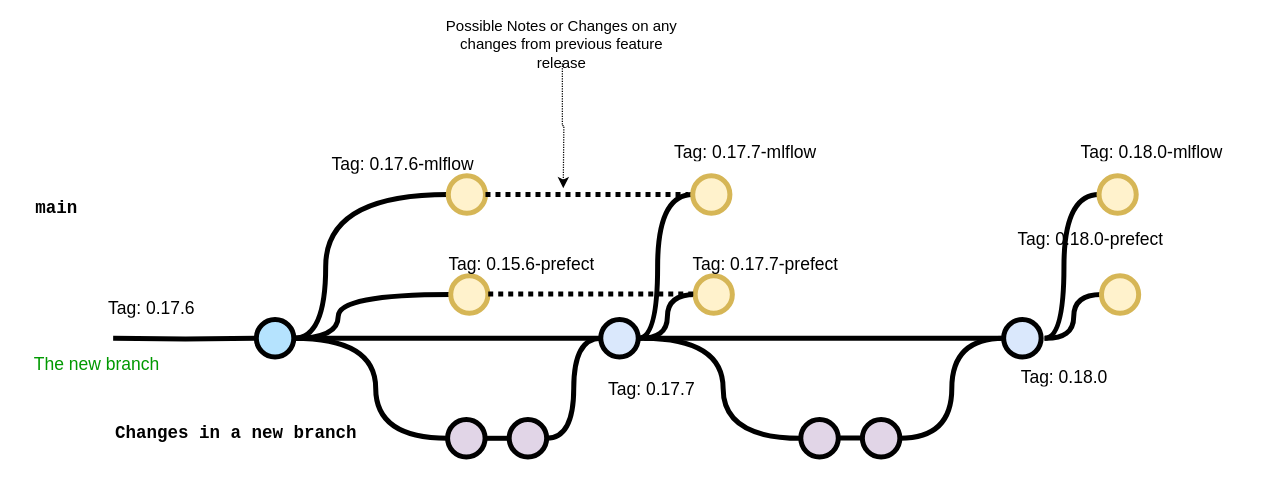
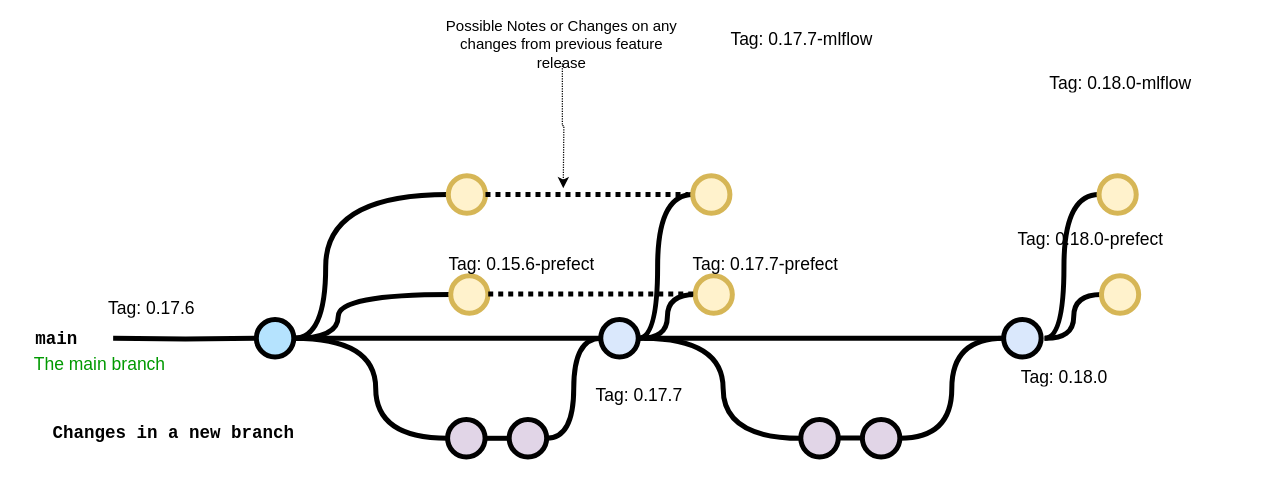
(745, 151) -> (802, 38)
(1152, 151) -> (1120, 82)
(403, 163) -> none
(57, 207) -> (57, 338)
(98, 363) -> (101, 363)
(652, 388) -> (639, 394)
(263, 432) -> (200, 432)
